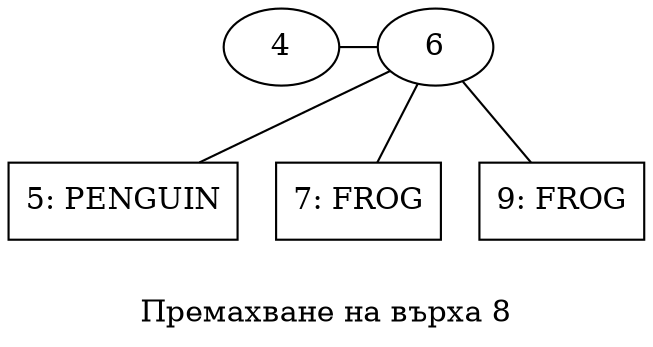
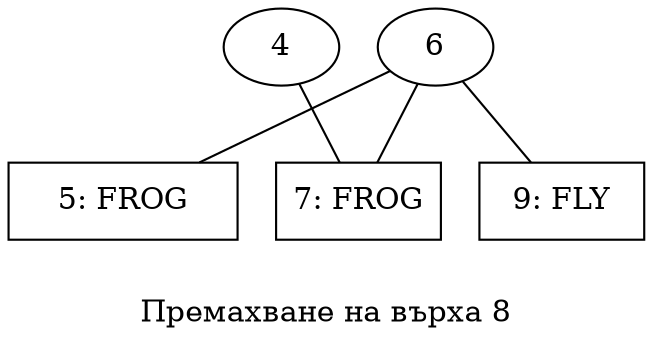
(358, 47) -> (319, 123)
(123, 201) -> (123, 201)
(562, 201) -> (562, 201)
